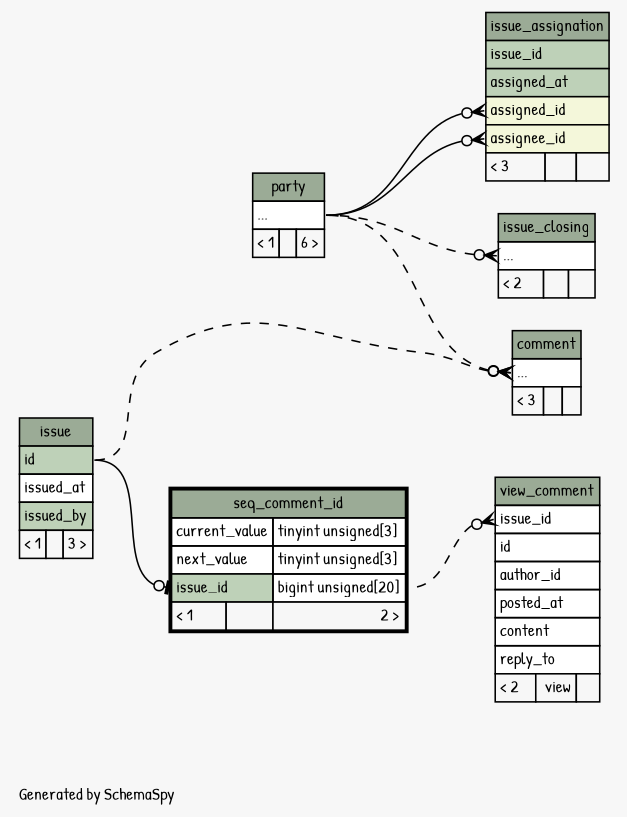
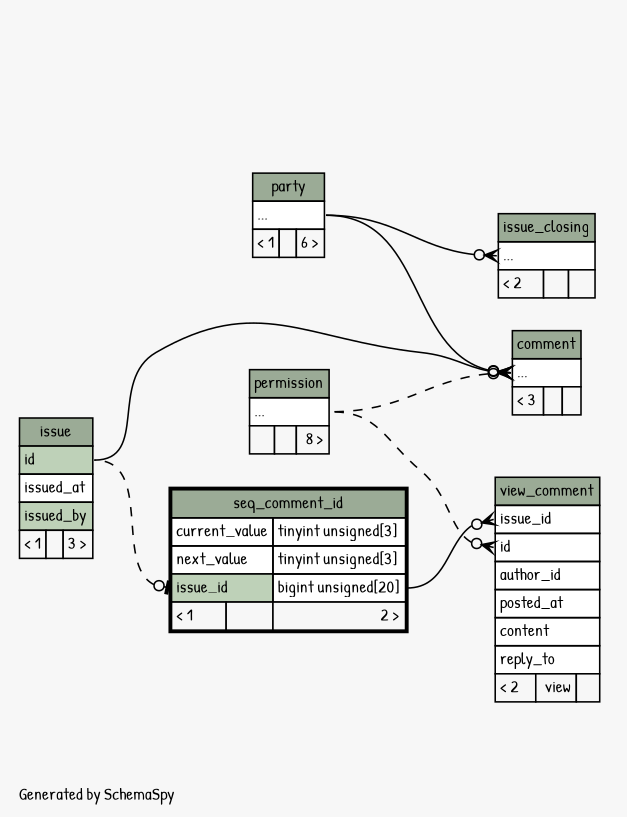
(547, 97) -> none
(401, 231) -> (401, 231)
(413, 284) -> (413, 284)
(255, 323) -> (255, 323)
none -> (289, 412)
(132, 516) -> (132, 516)
(445, 564) -> (445, 564)
